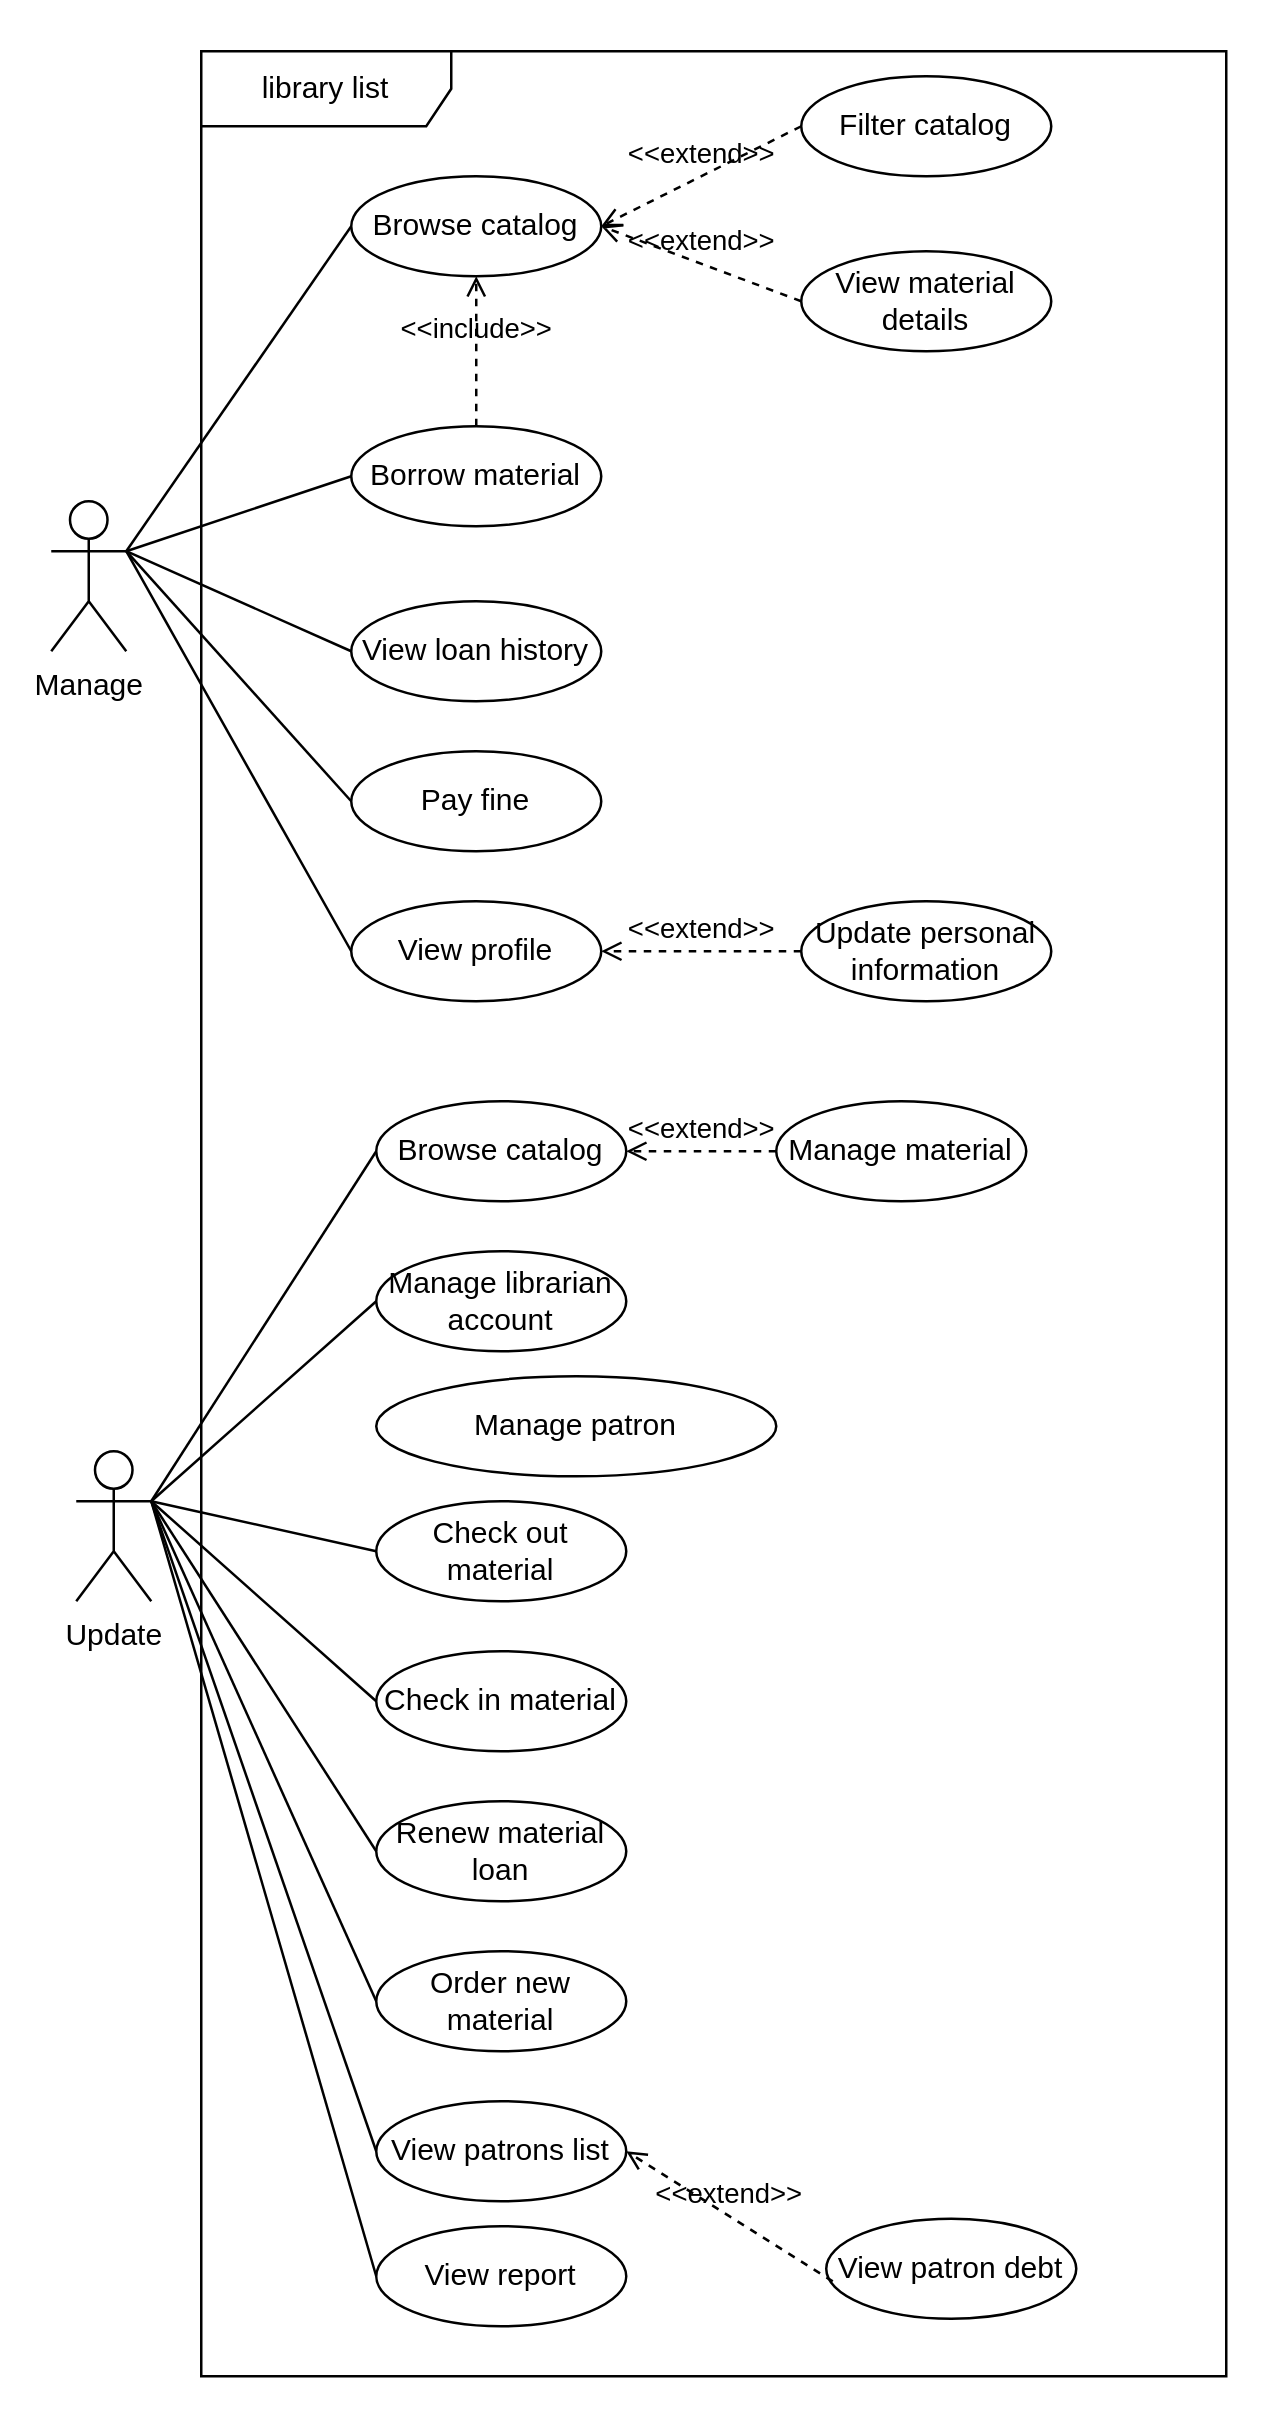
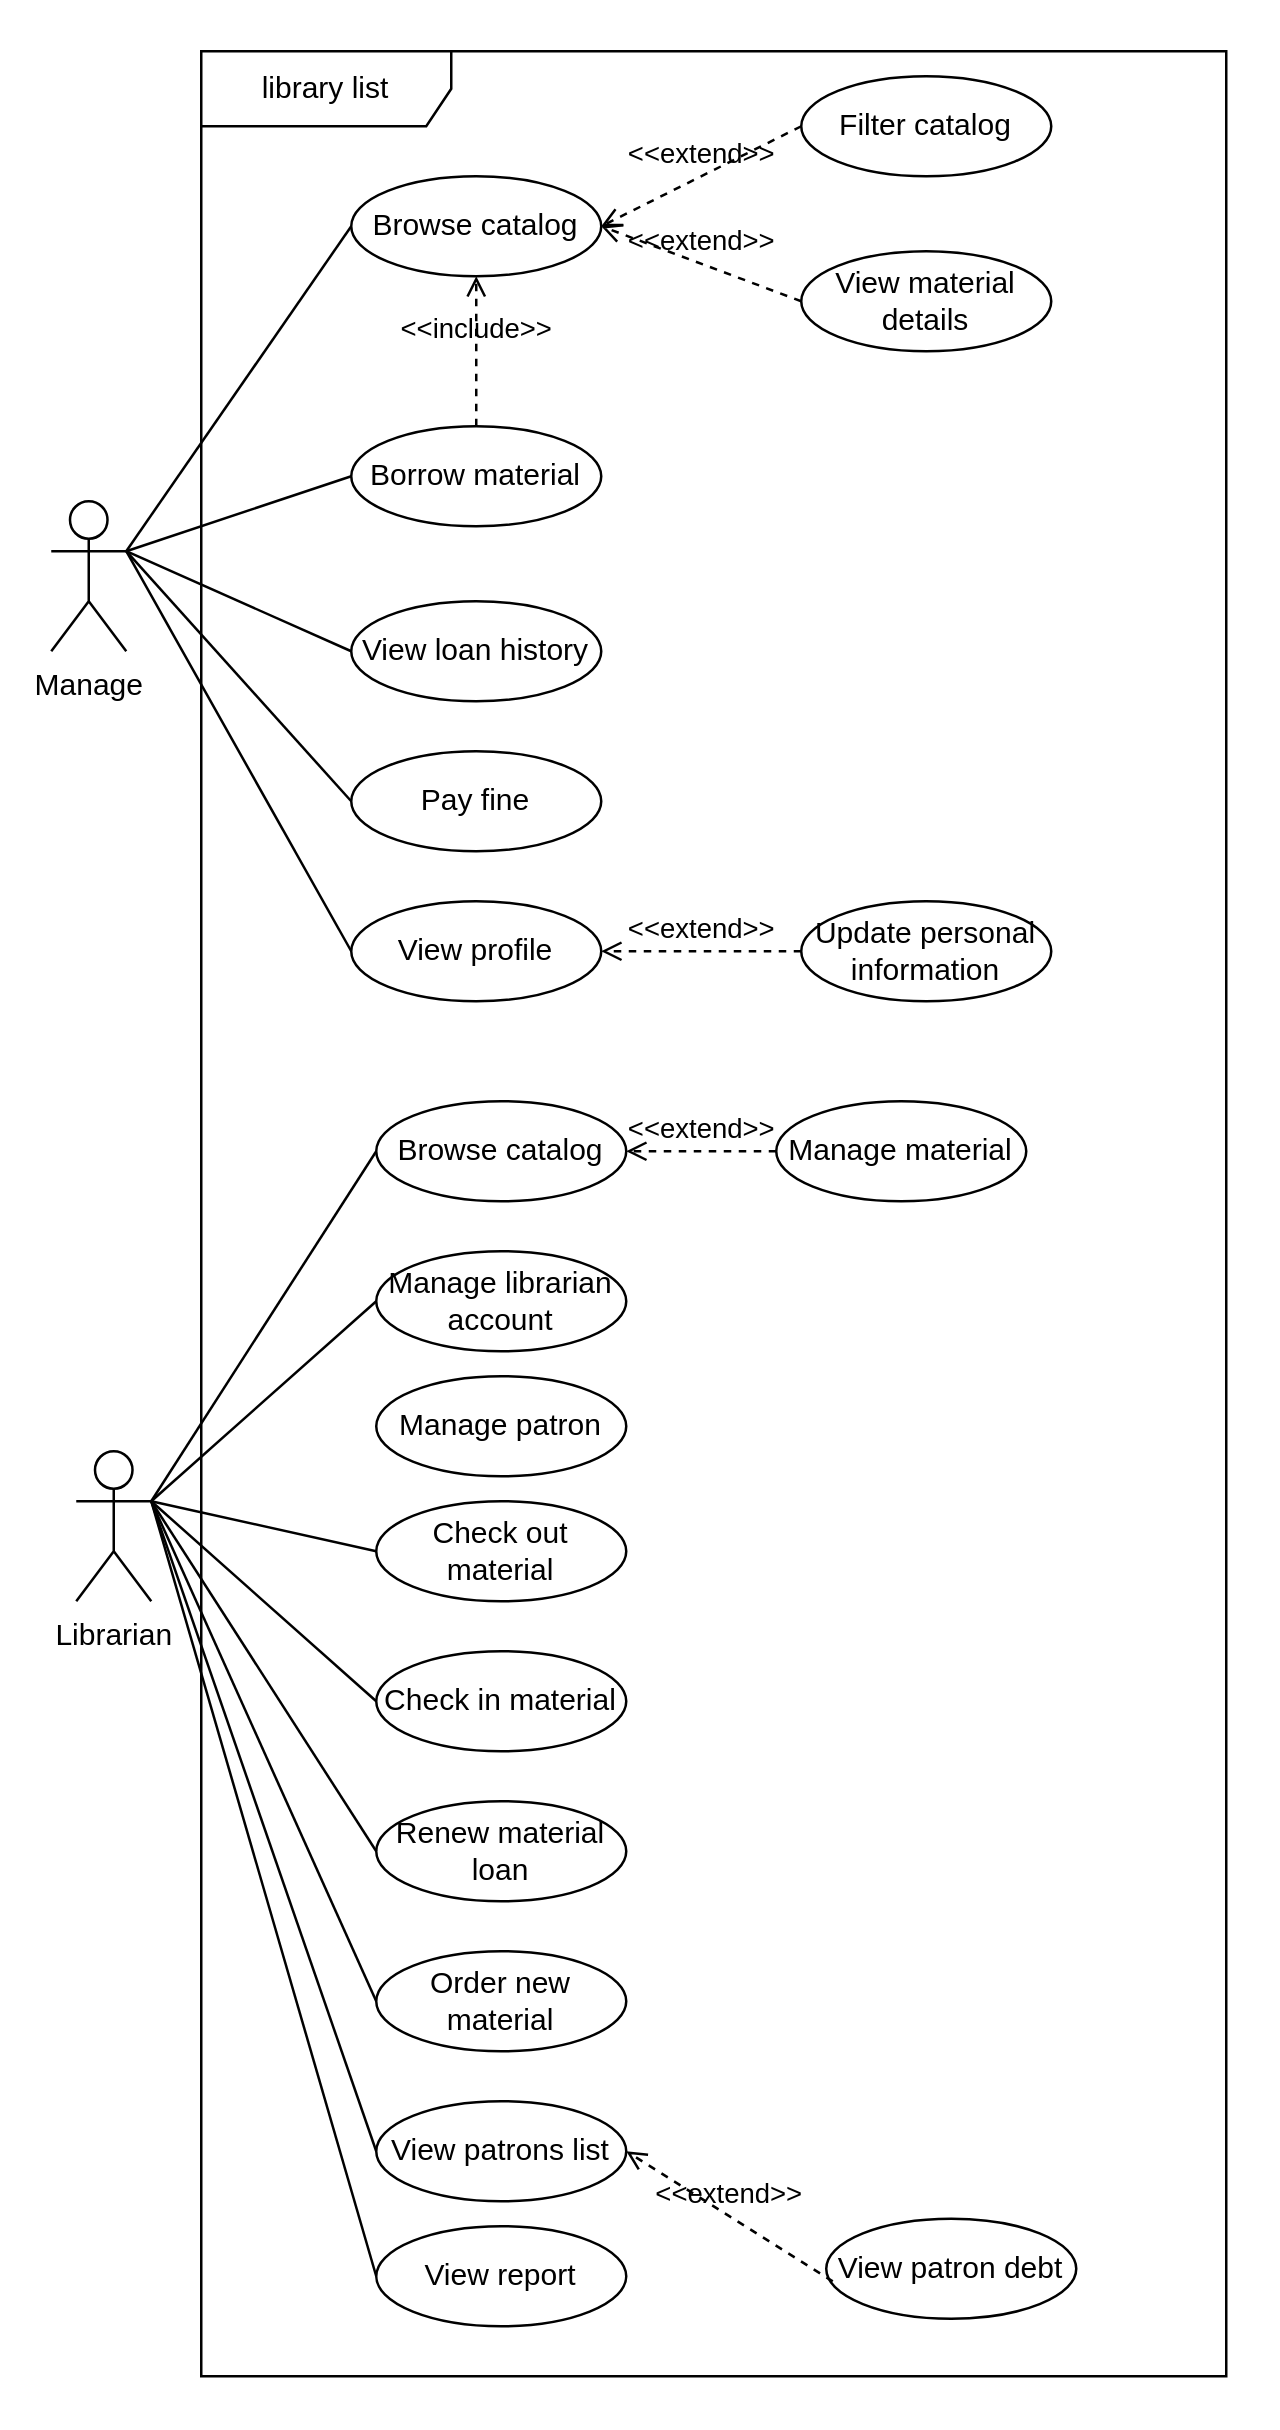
(576, 1426) -> (501, 1426)
(115, 1637) -> (115, 1637)
